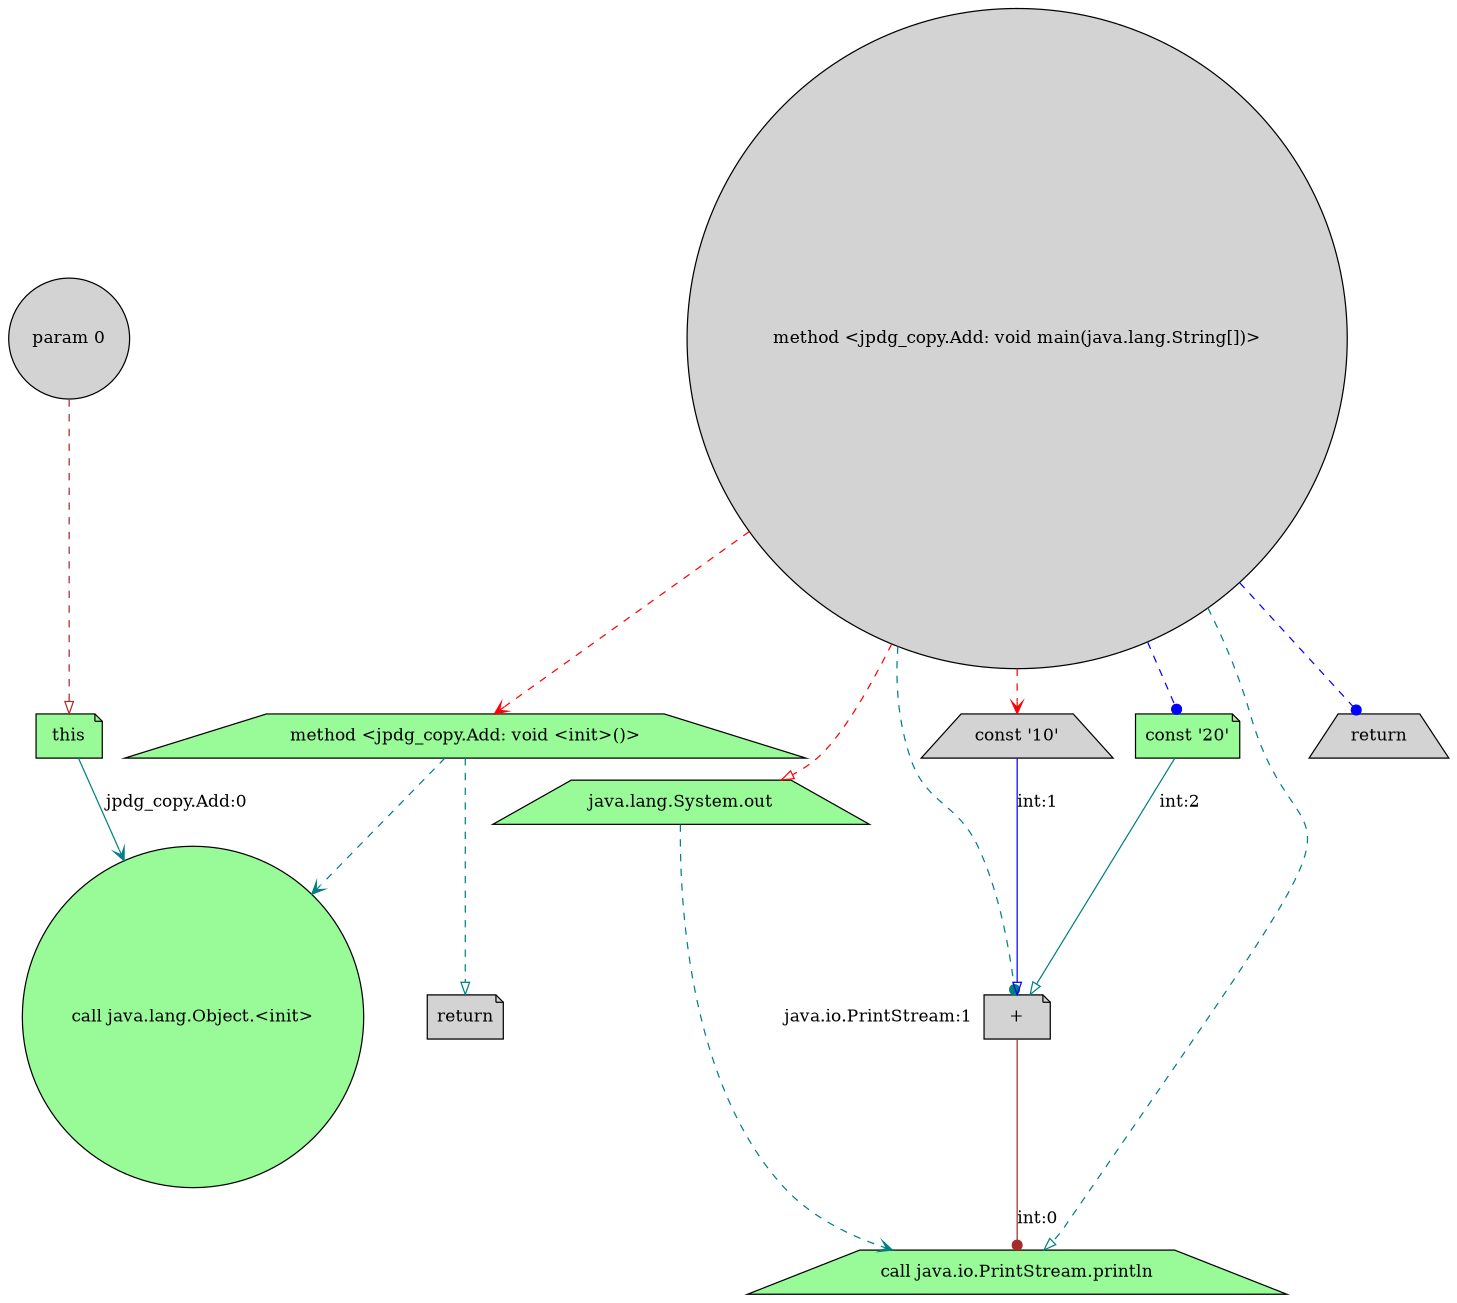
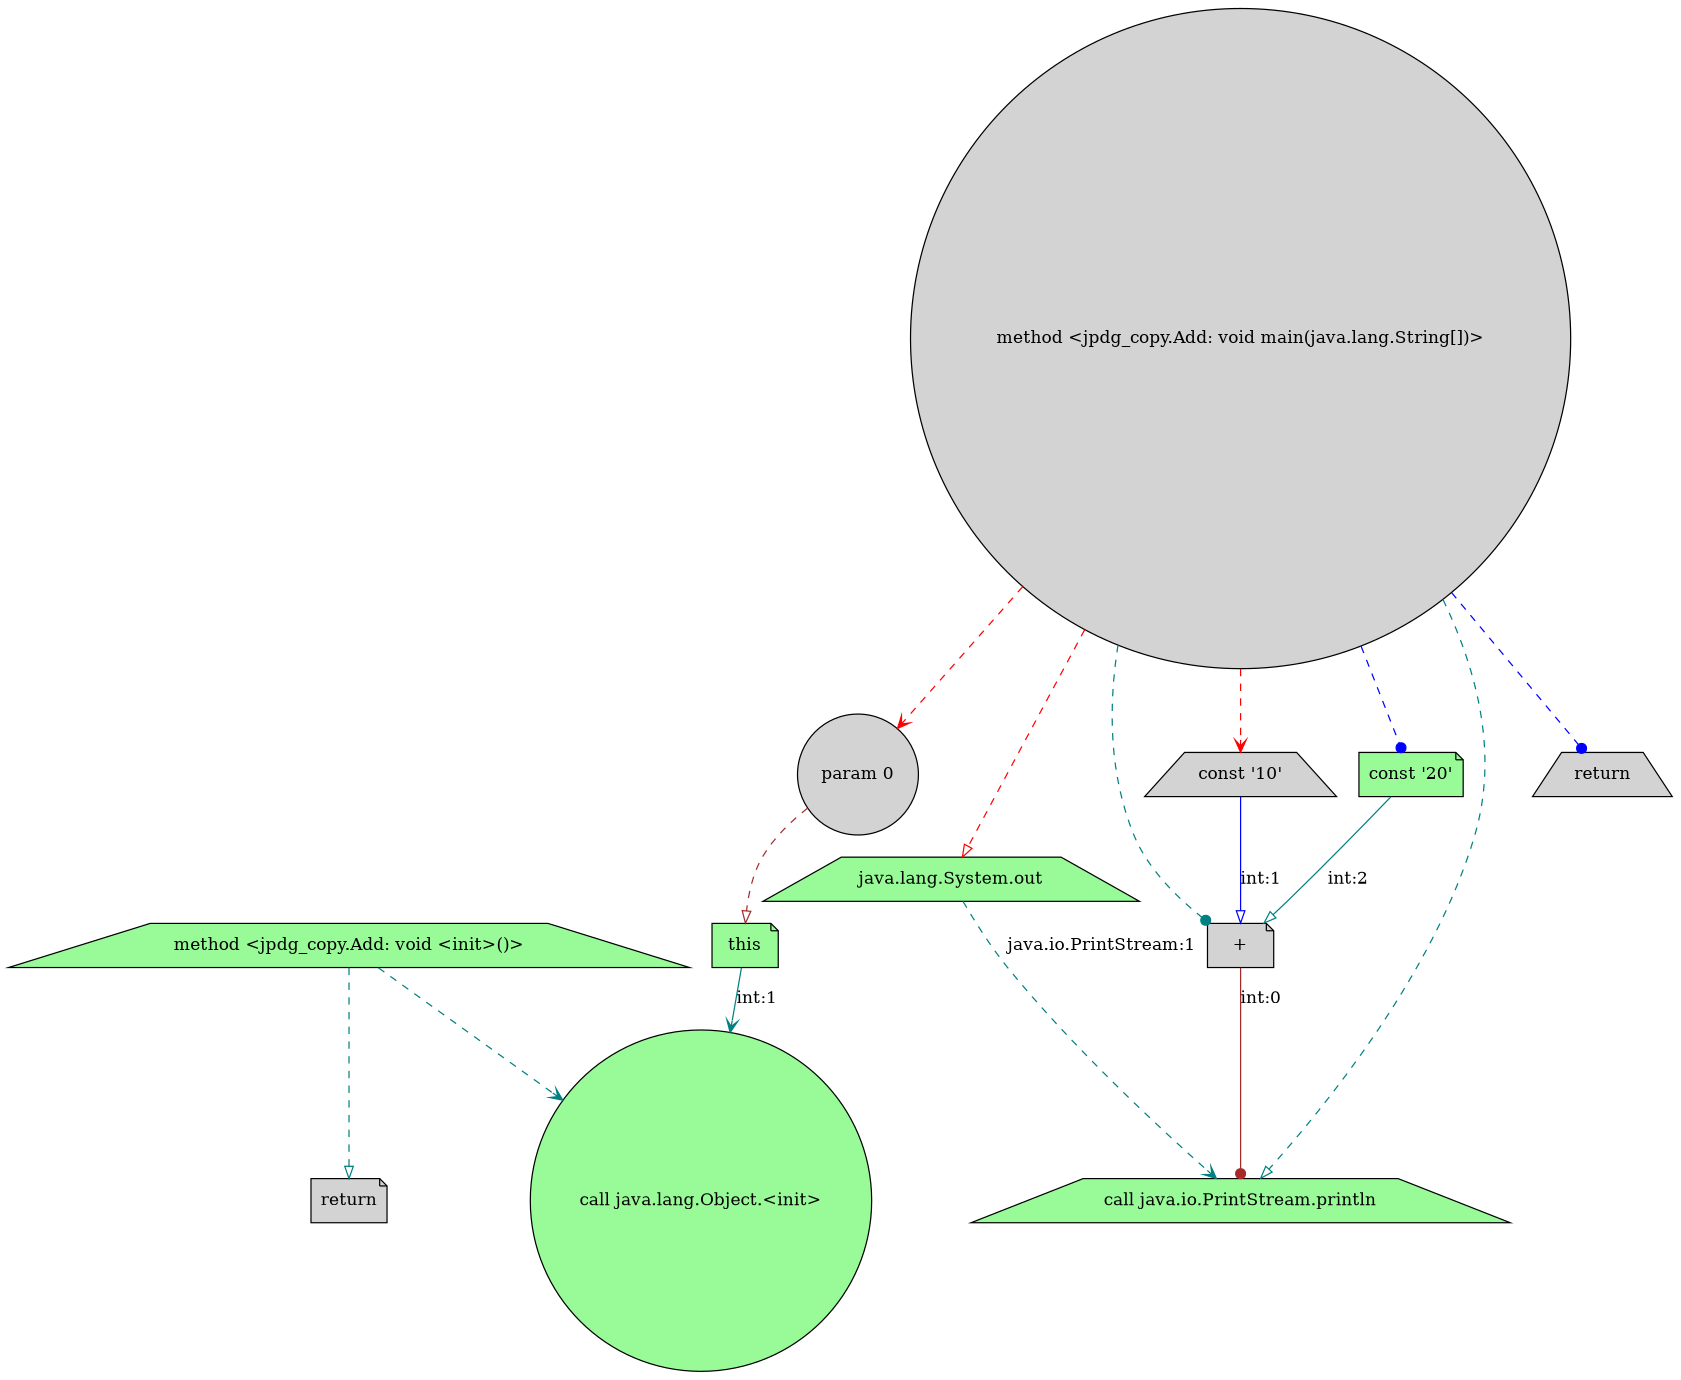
(627, 619) -> (964, 653)
(176, 802) -> (757, 999)
